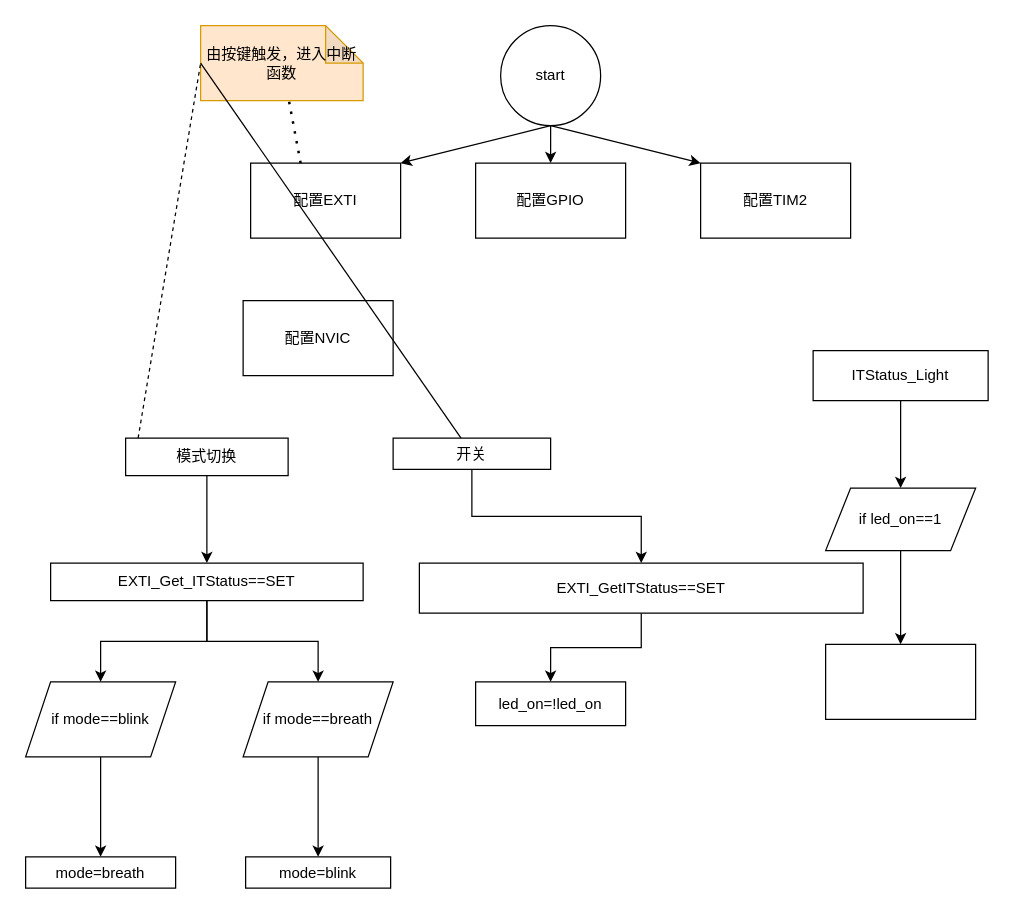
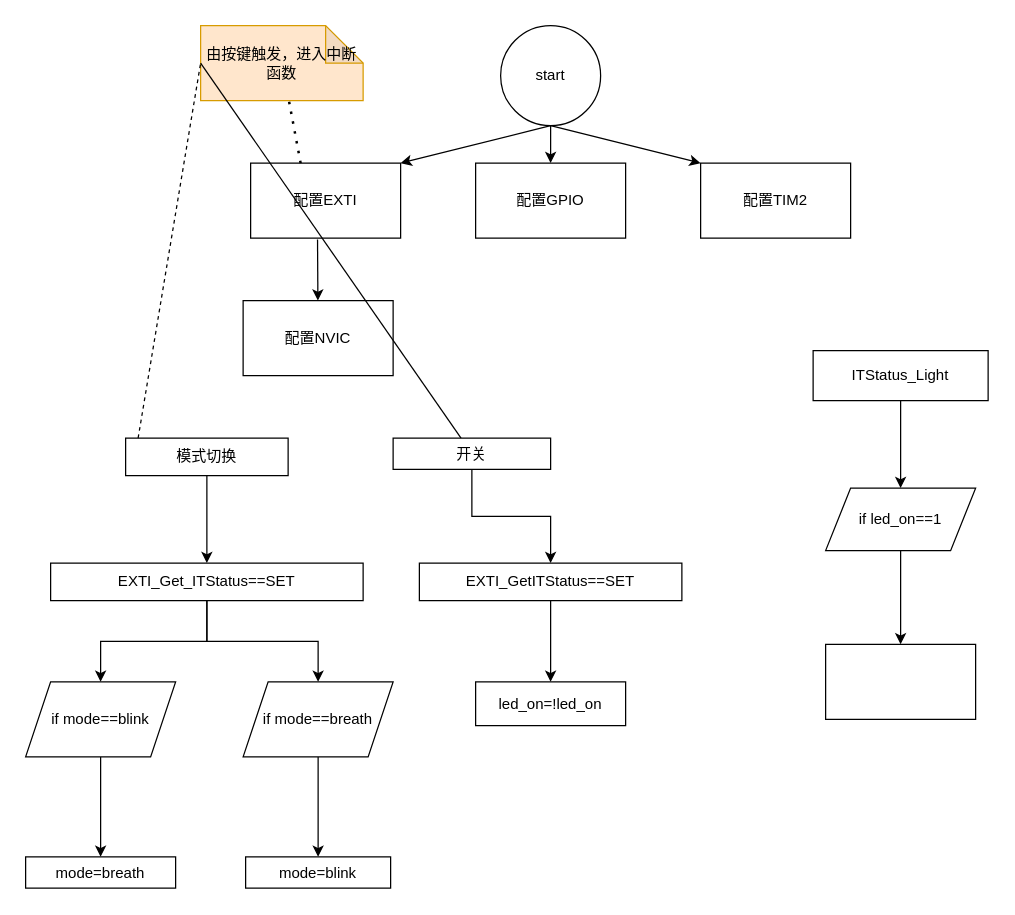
none -> (318, 266)
(641, 588) -> (551, 582)
